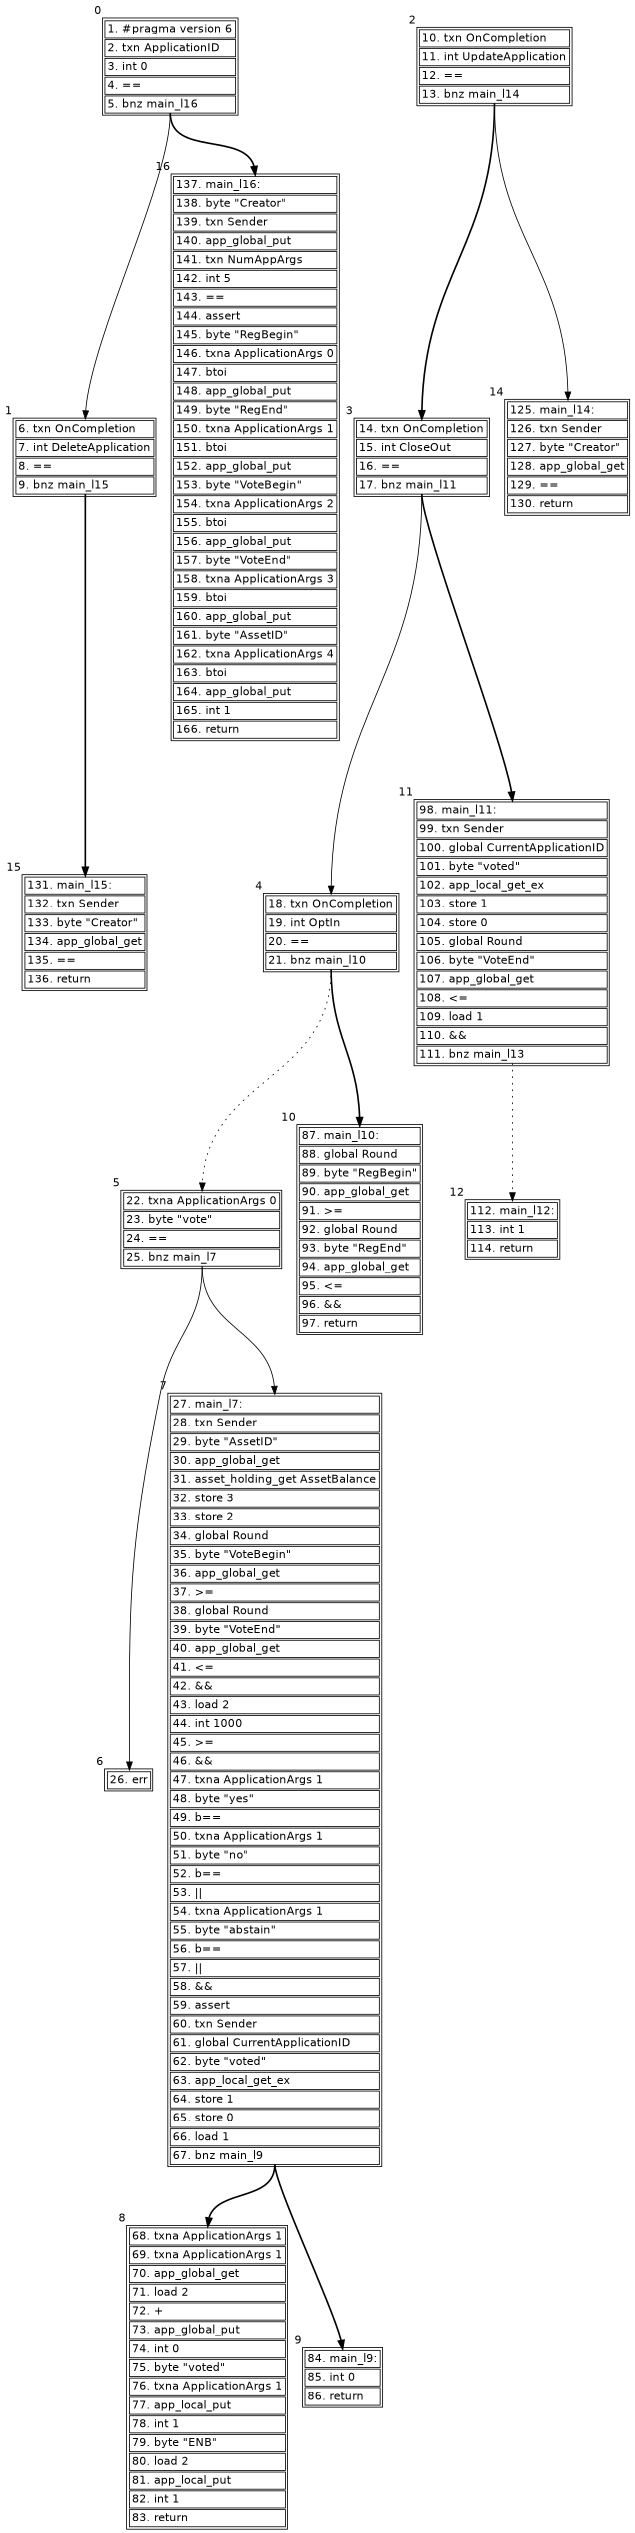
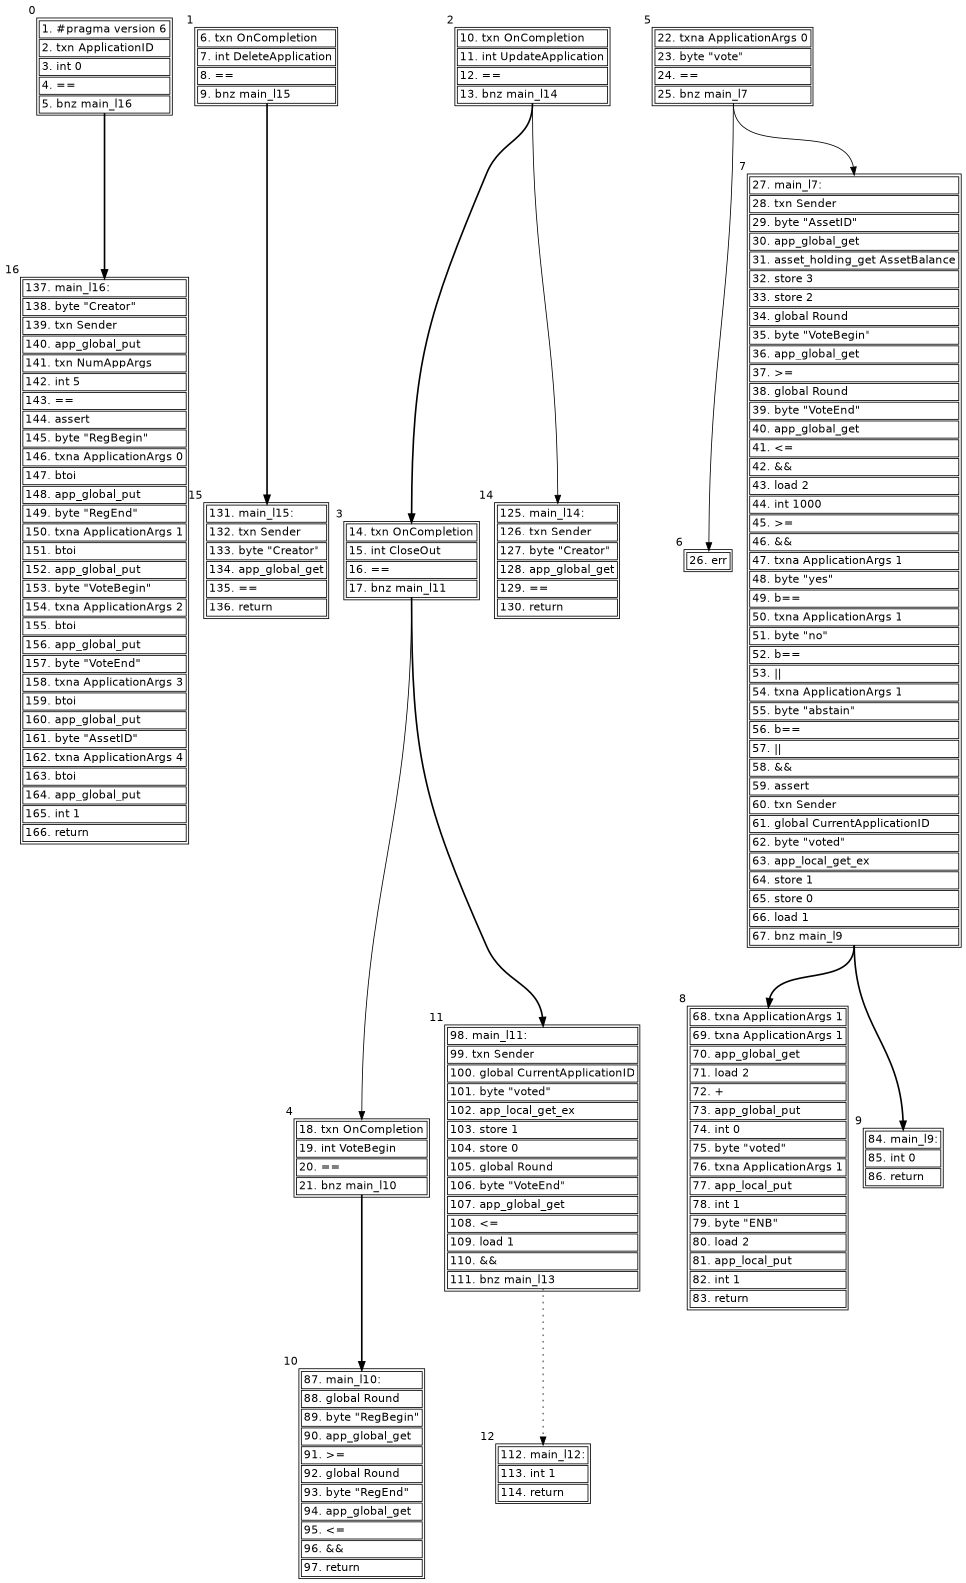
(129, 262) -> none
(305, 923) -> (348, 1148)
(270, 1078) -> none
